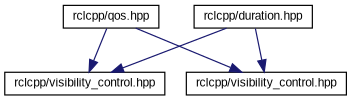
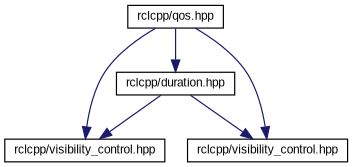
none -> (176, 44)
